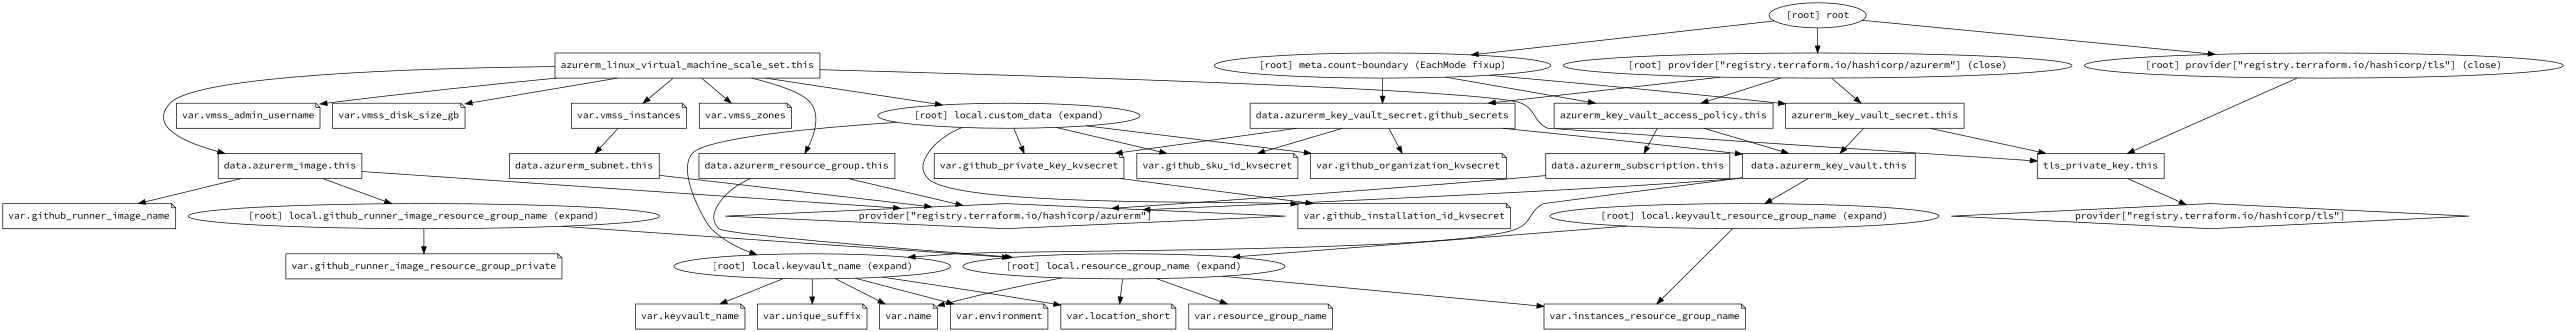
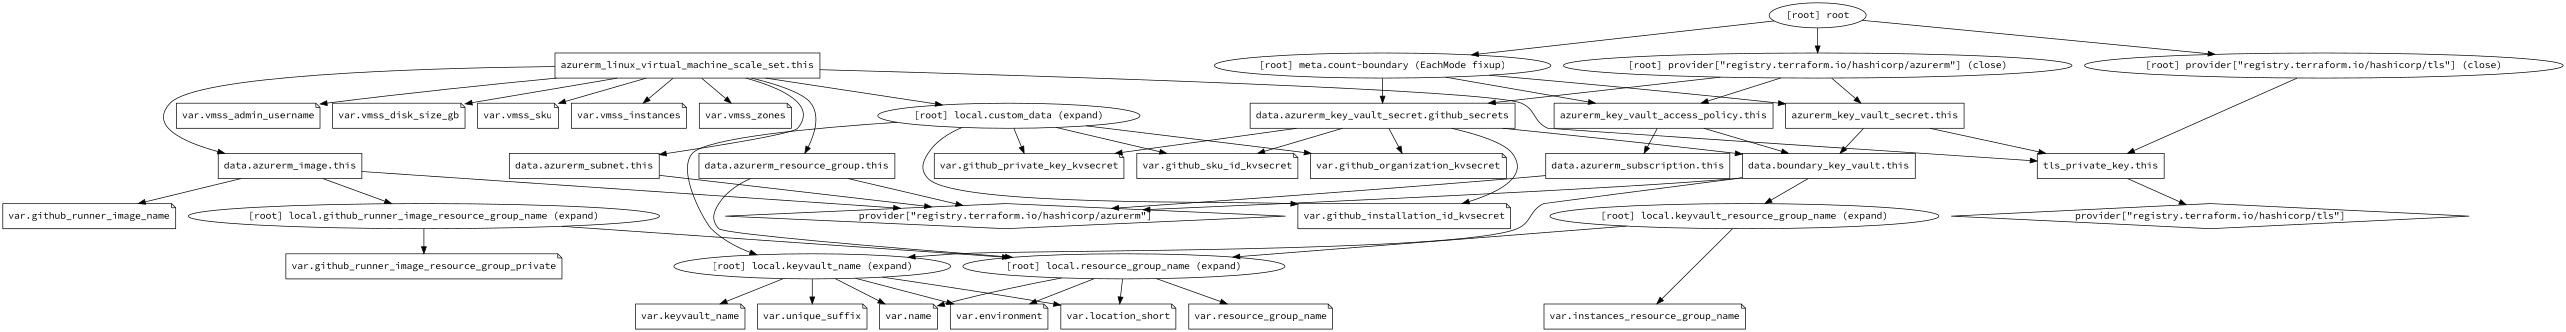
none -> (518, 116)
(609, 138) -> (800, 125)
(1829, 166) -> (1829, 166)
(1213, 191) -> (1515, 158)
(1380, 291) -> (1065, 290)
